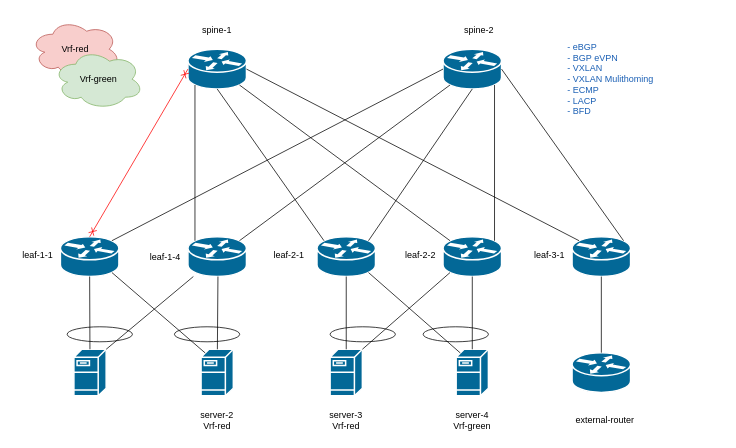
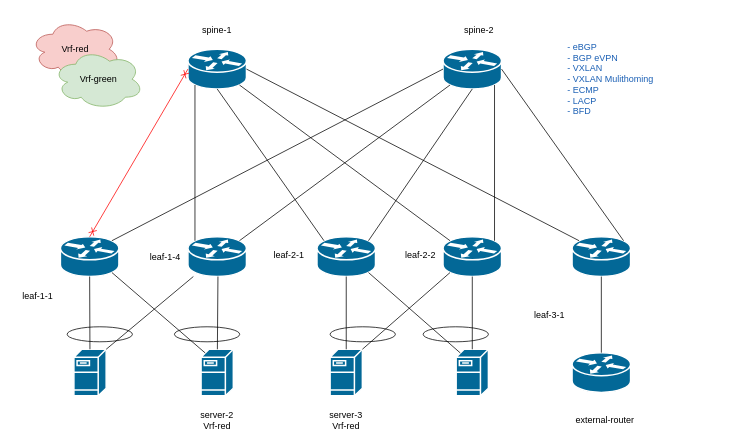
(38, 255) -> (38, 297)
(549, 255) -> (549, 315)
(472, 420) -> none
